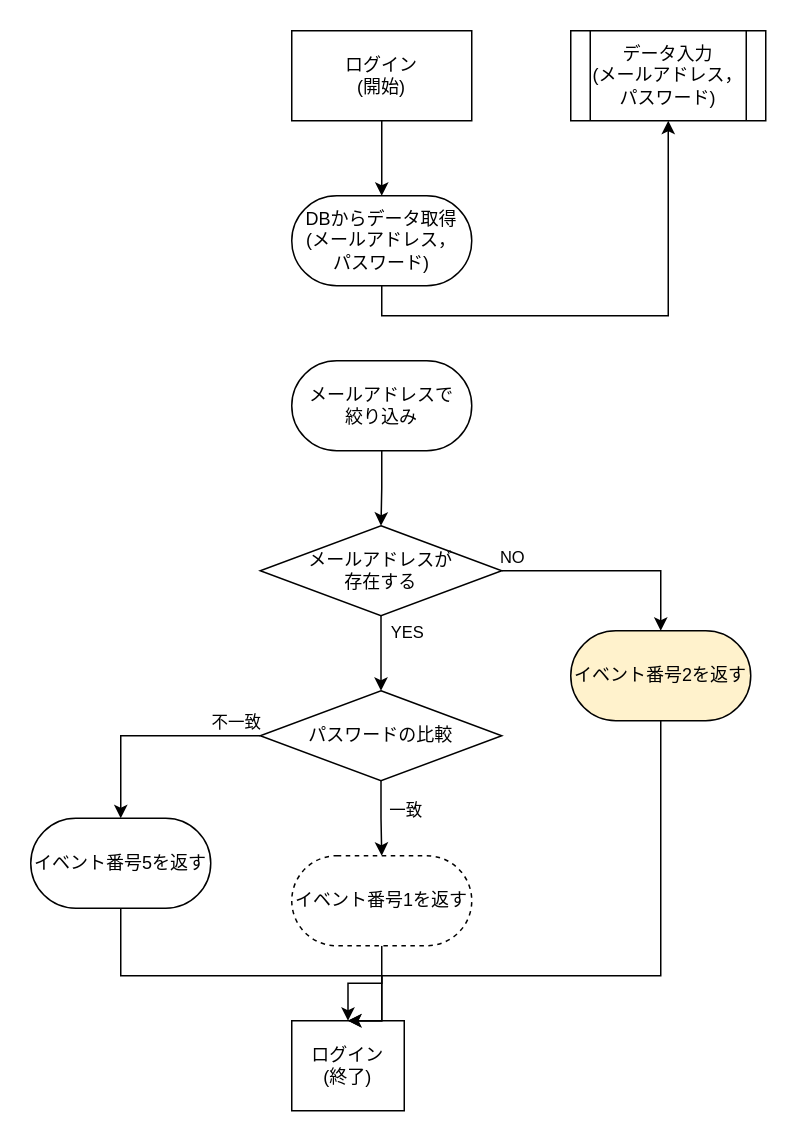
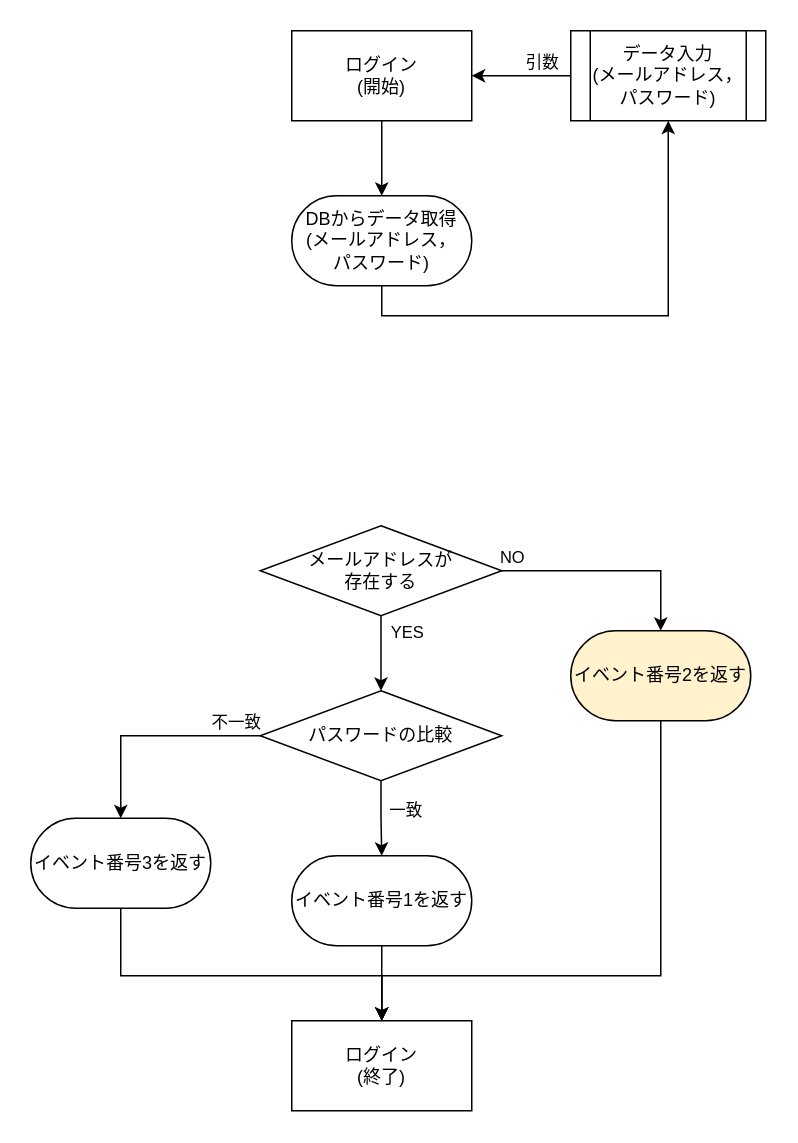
none -> (527, 76)
(382, 406) -> none
(382, 483) -> none
(121, 863) -> (121, 863)
(382, 901) -> (382, 901)
(348, 1066) -> (382, 1066)
